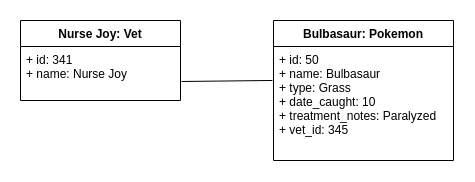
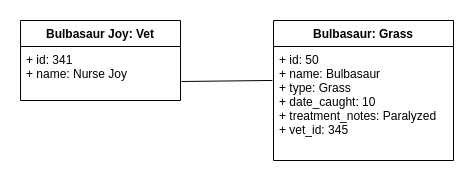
(100, 34) -> (100, 34)
(363, 34) -> (363, 34)
